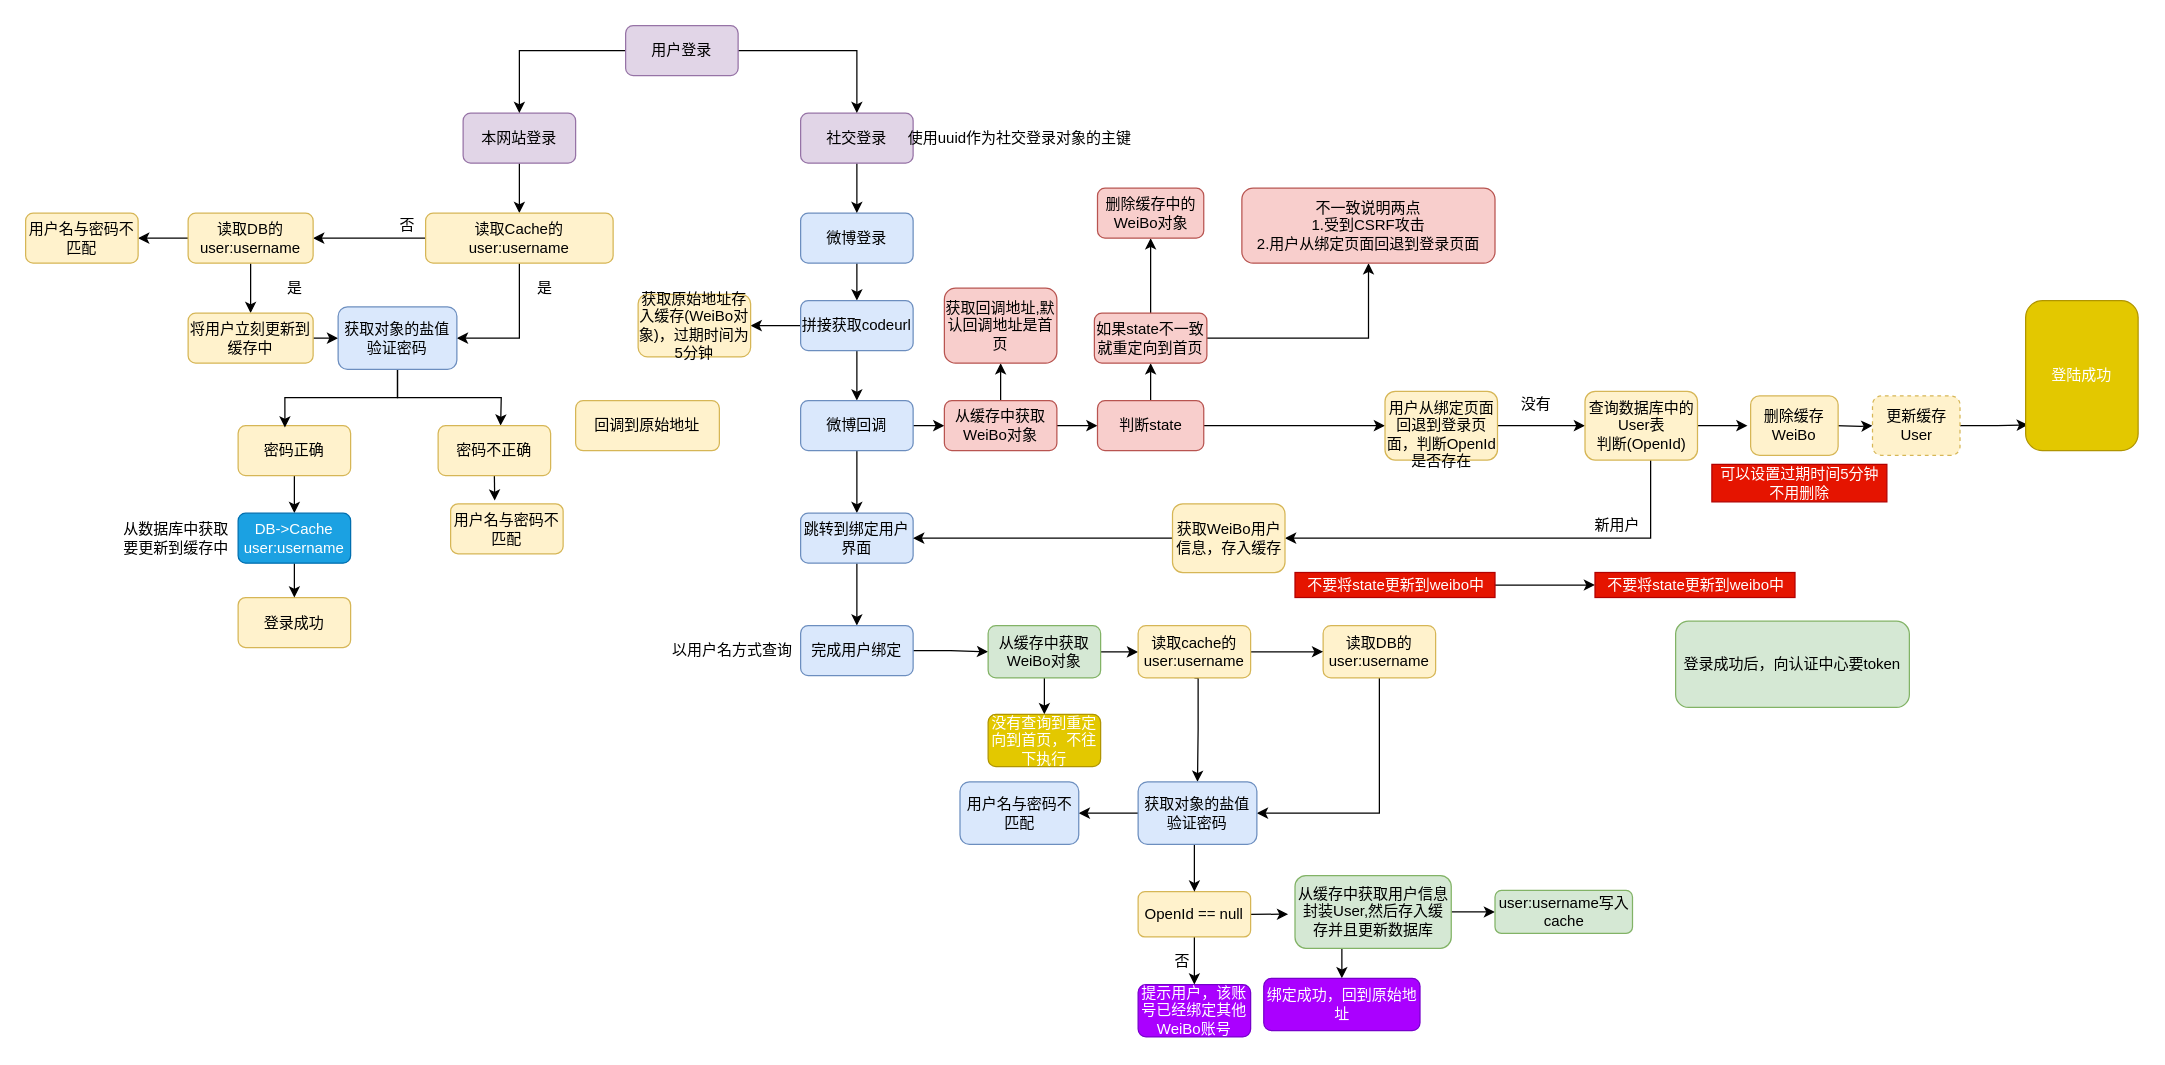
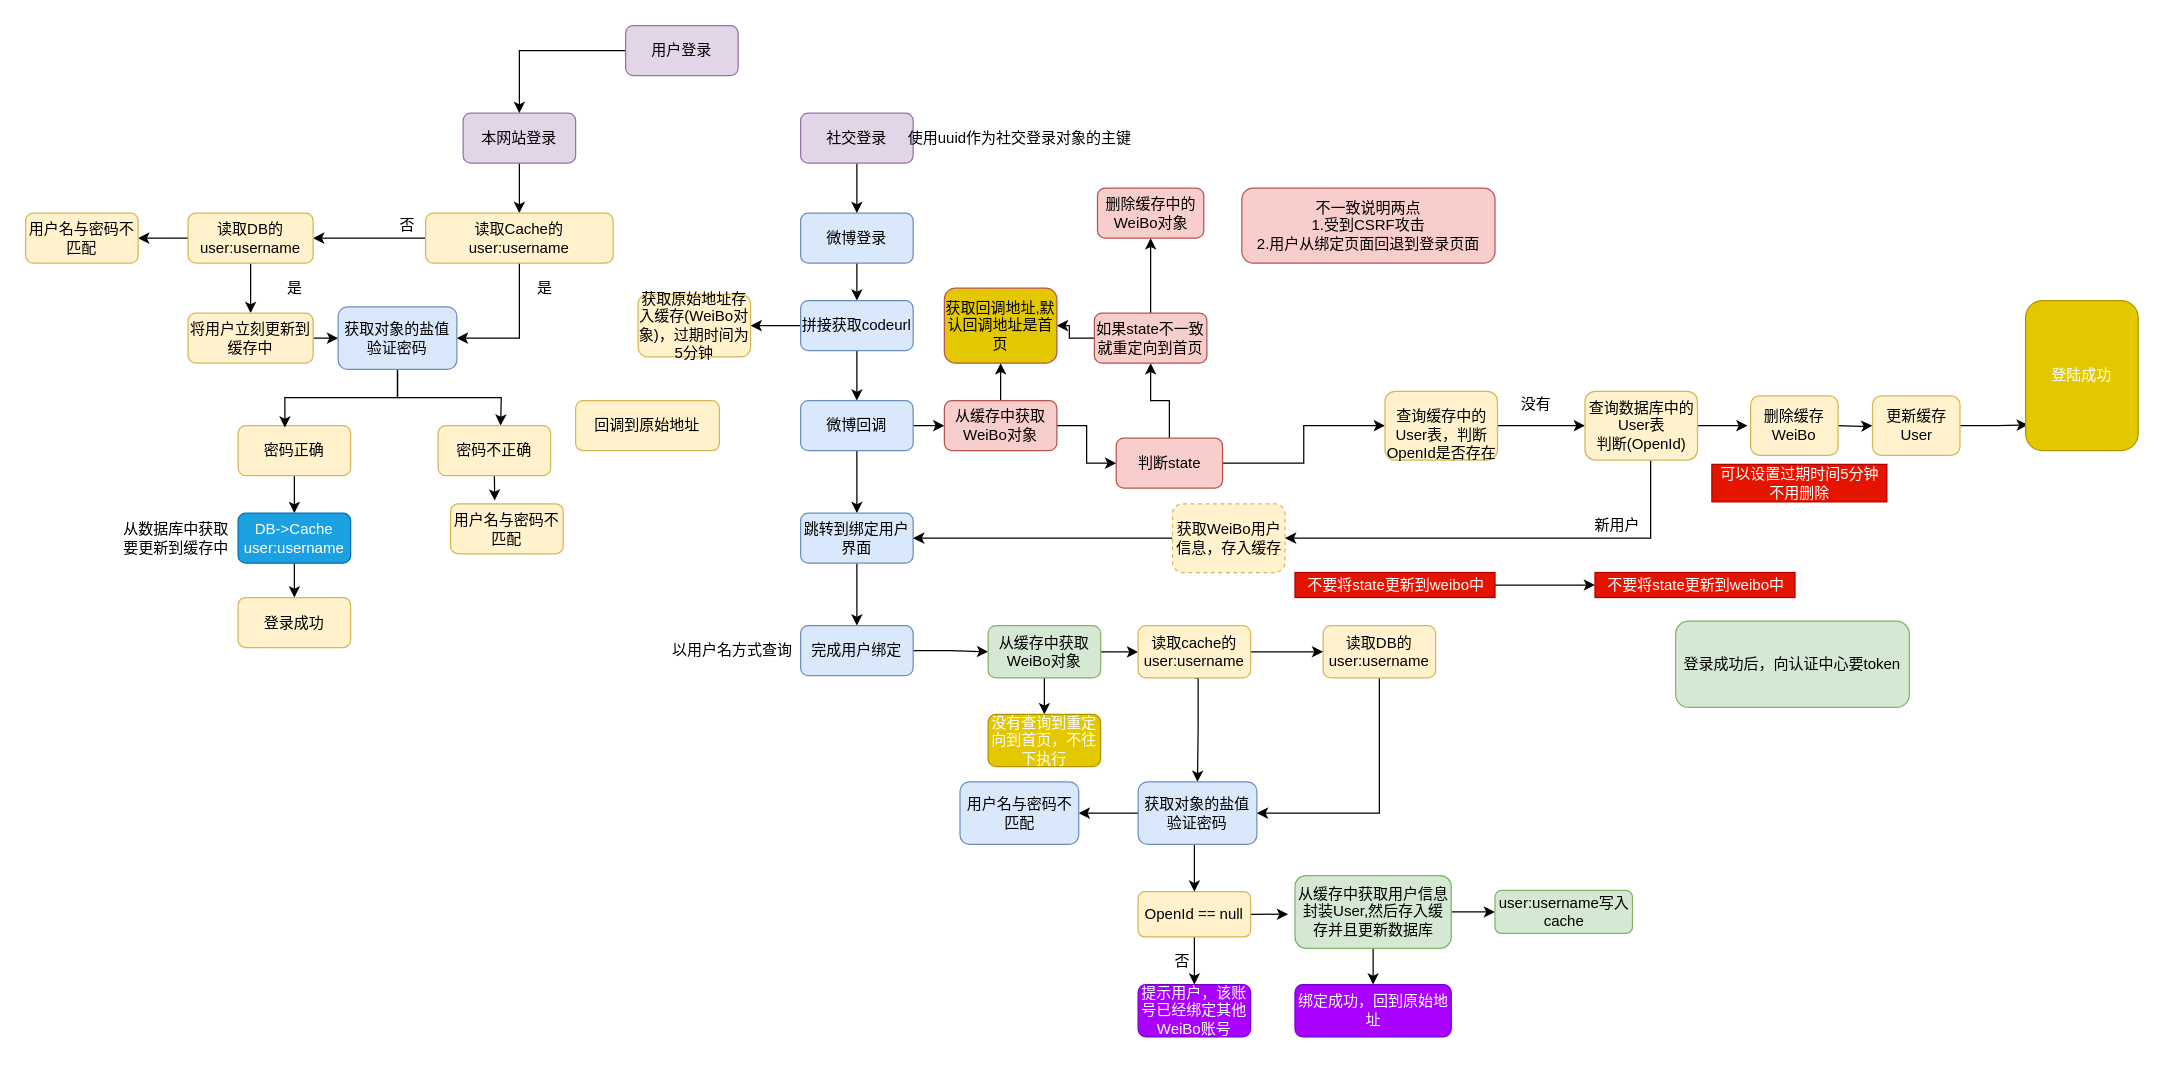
(825, 51) -> none
(1001, 326) -> (1001, 326)
(1321, 338) -> (1074, 338)
(1151, 426) -> (1169, 463)
(1442, 426) -> (1442, 426)
(1916, 426) -> (1916, 426)
(1229, 538) -> (1229, 538)
(1342, 1005) -> (1373, 1011)
